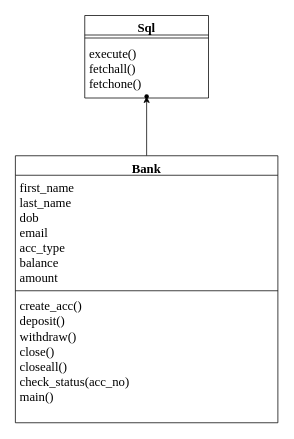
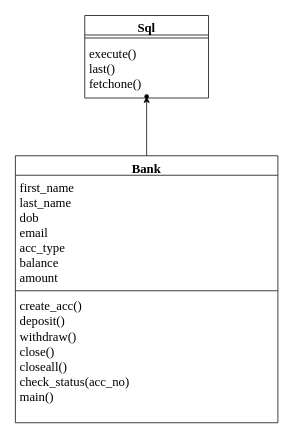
(121, 54) -> (121, 54)
